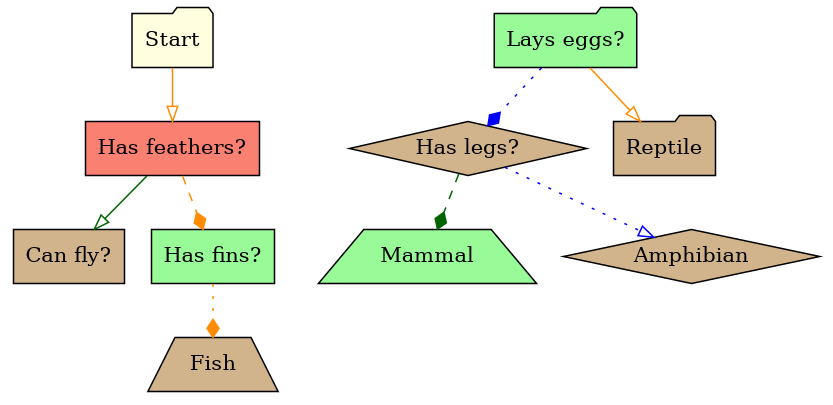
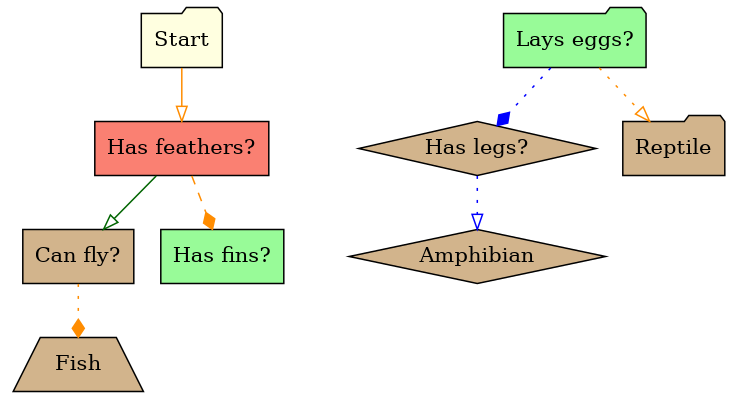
(610, 89) -> (619, 89)
(428, 256) -> none
(213, 302) -> (78, 302)
